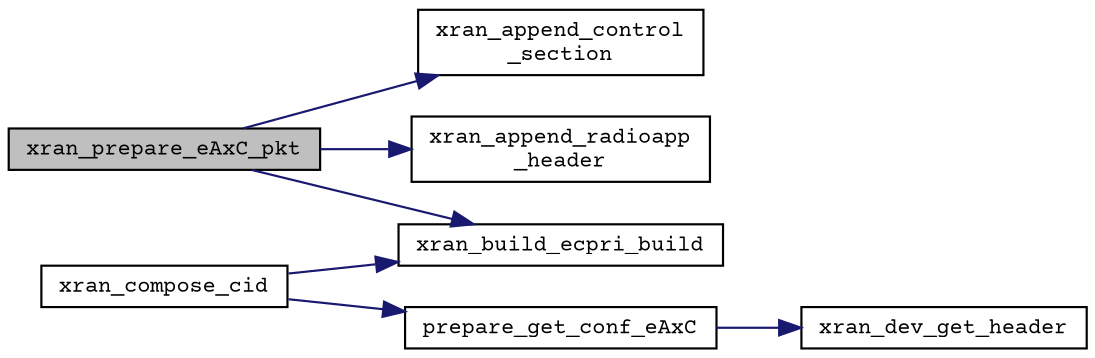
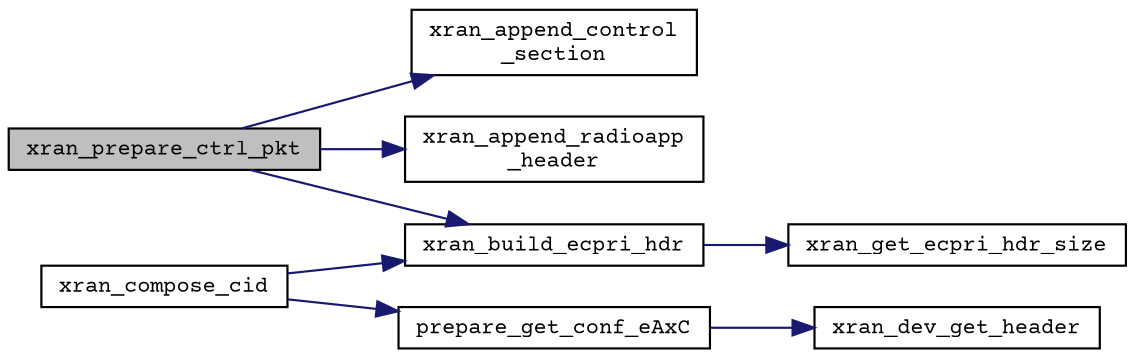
(164, 149) -> (164, 149)
(561, 245) -> (554, 245)
none -> (957, 245)
